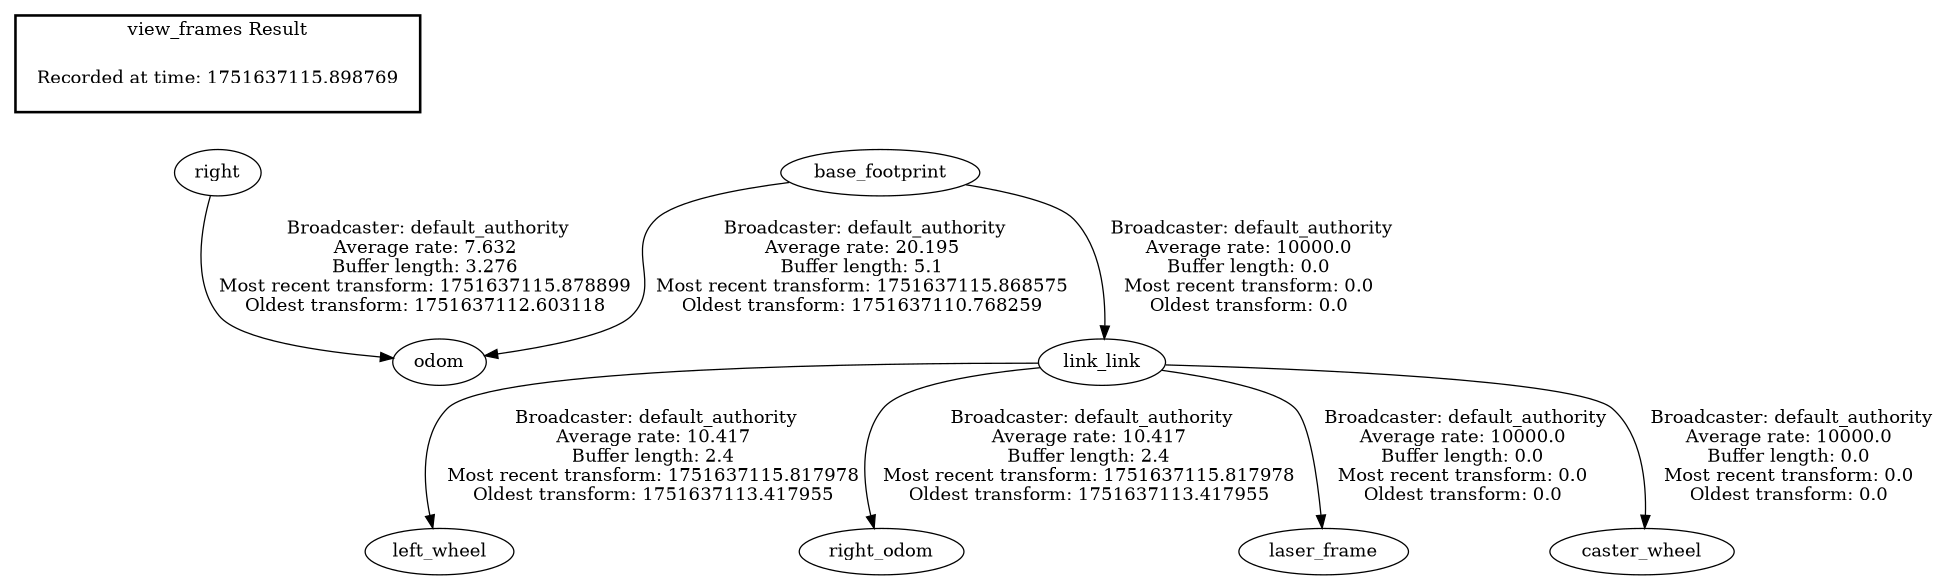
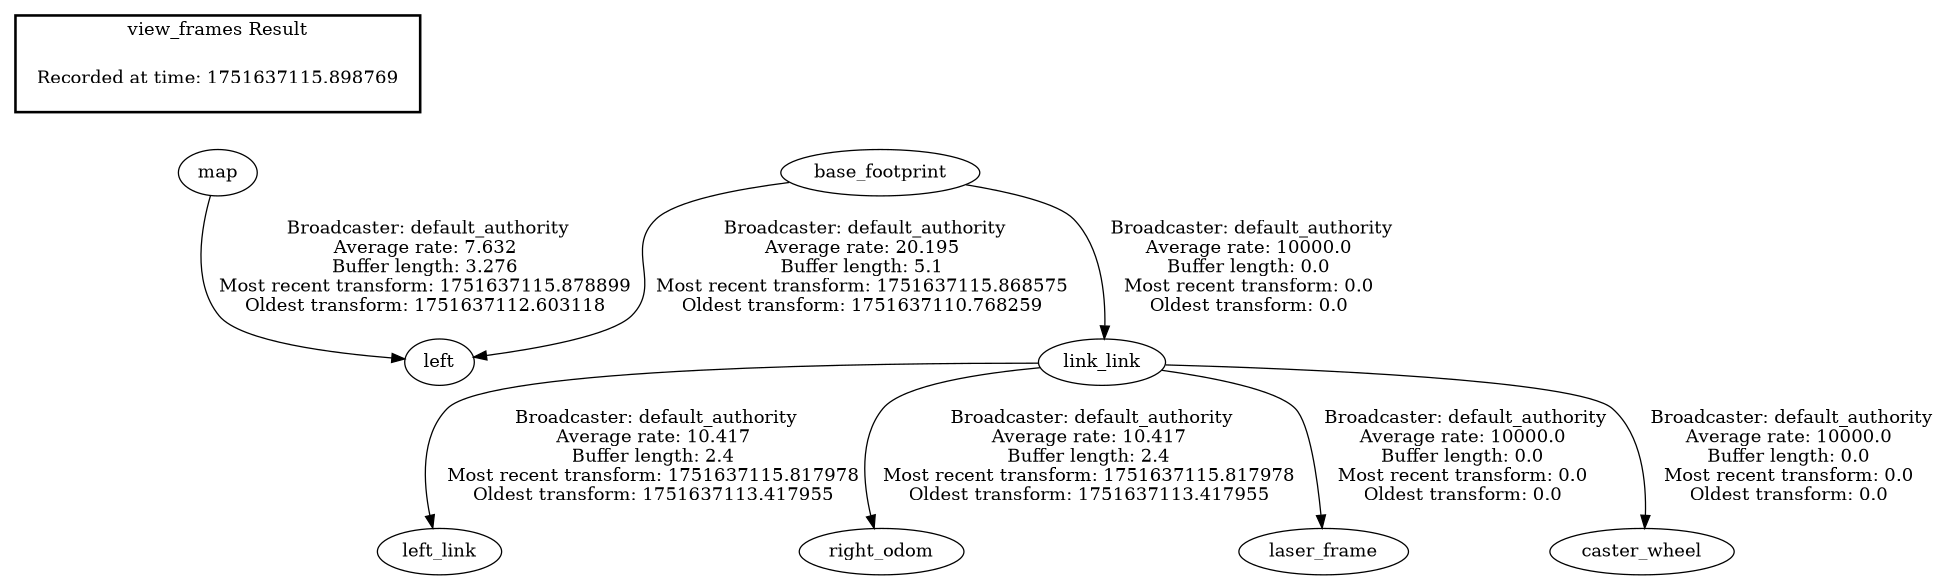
(218, 173) -> (218, 173)
(440, 362) -> (440, 362)
(440, 552) -> (440, 552)
